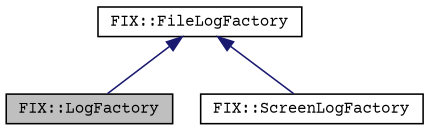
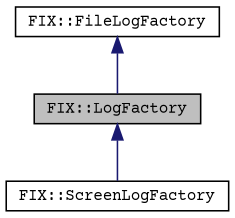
(262, 70) -> (117, 161)
